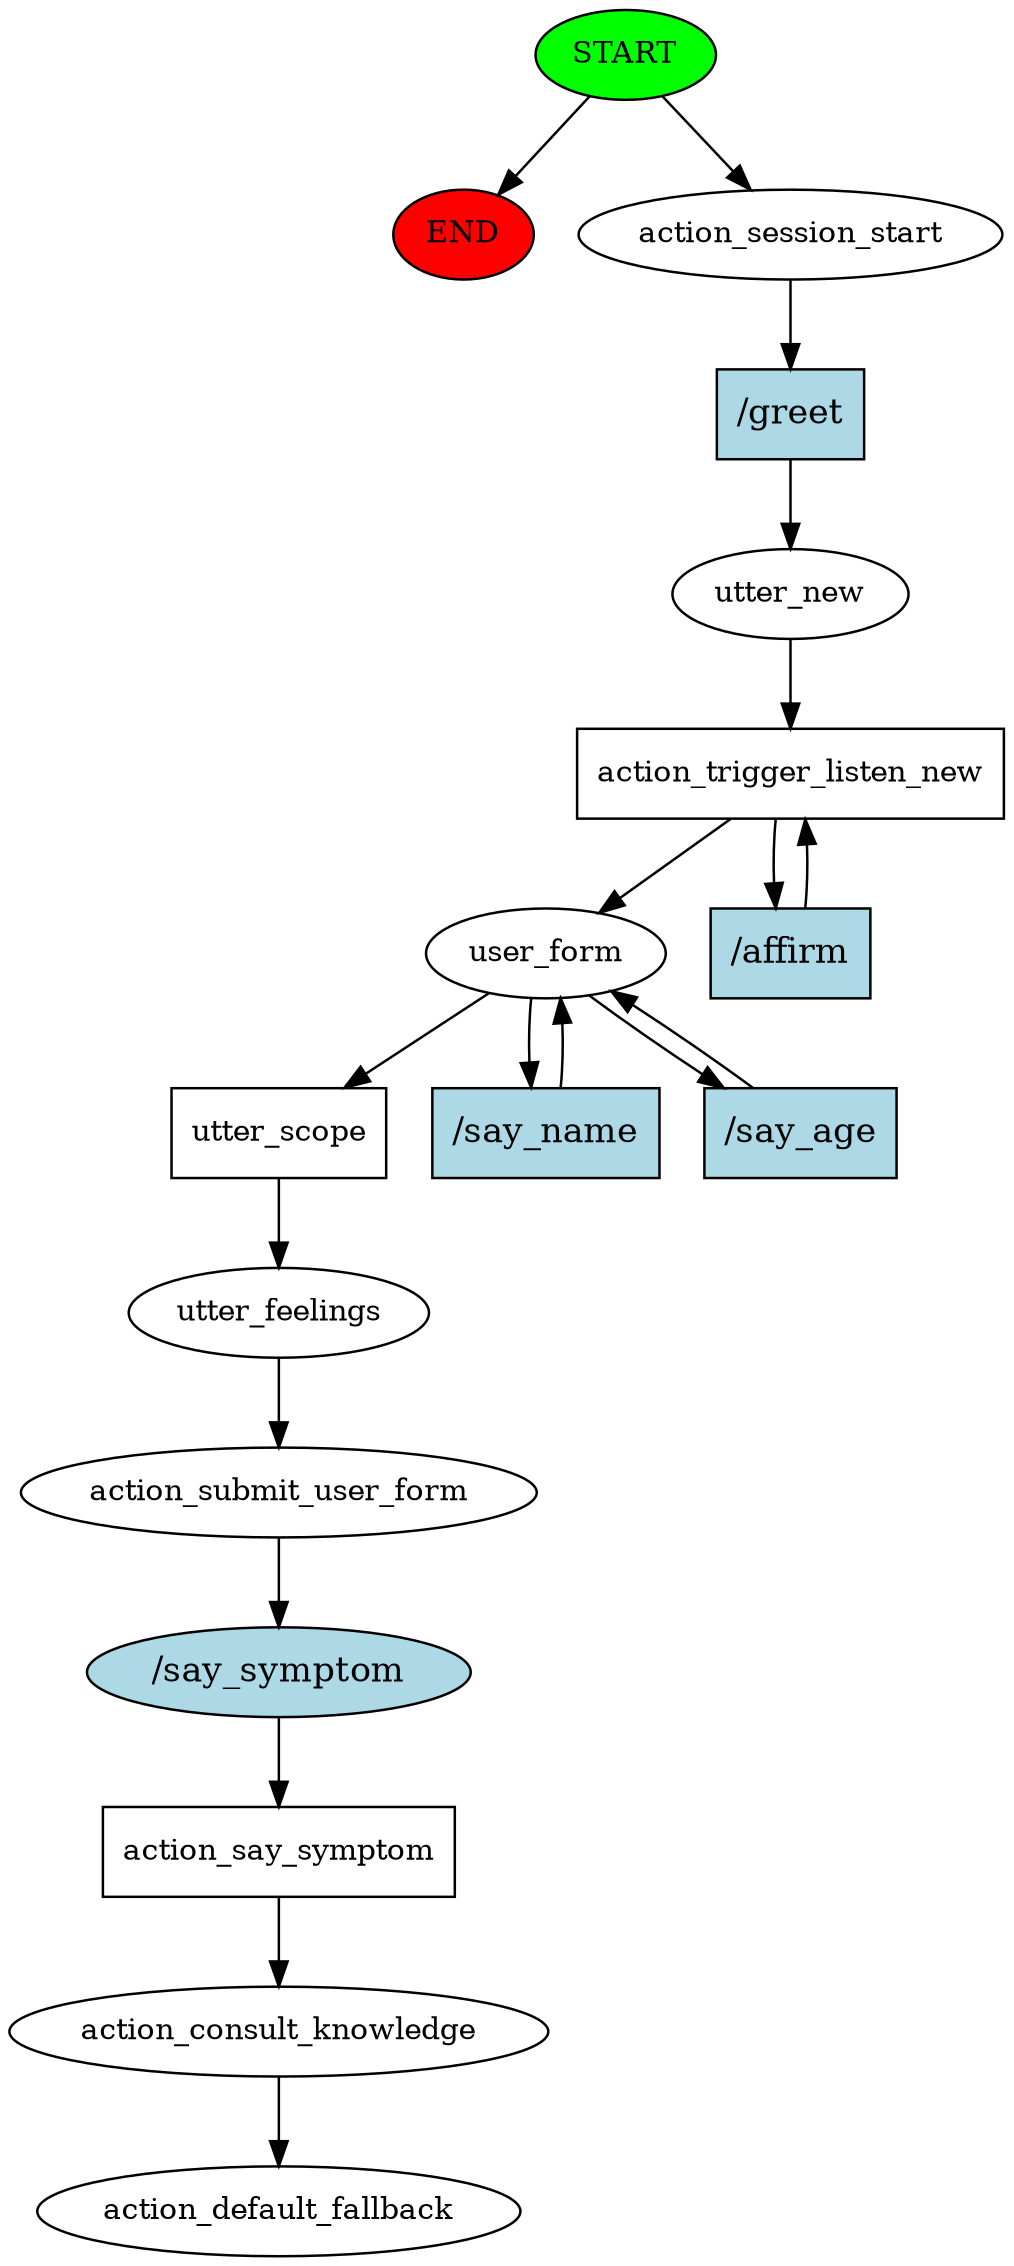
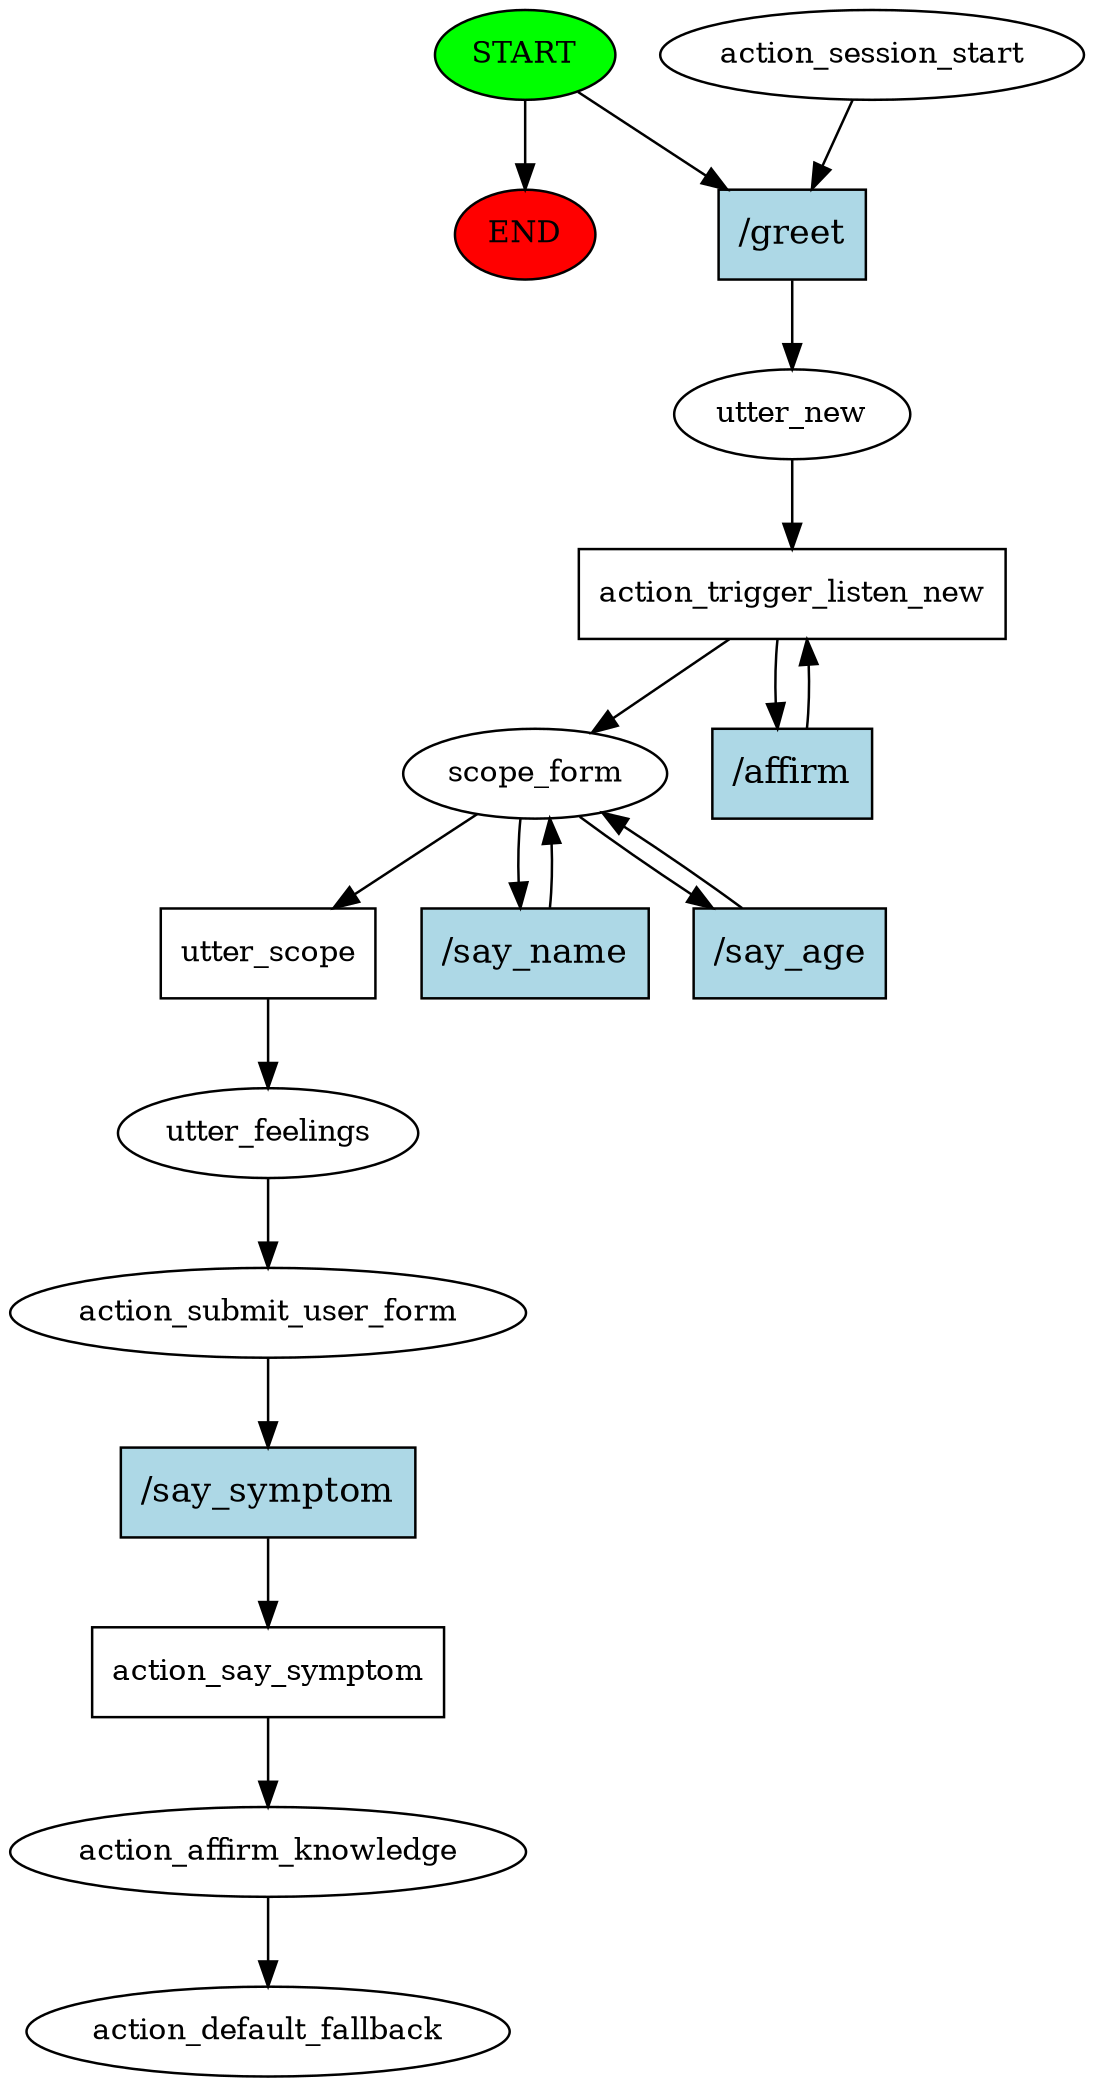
(698, 134) -> (642, 134)
(546, 953) -> (535, 774)
(279, 1672) -> (268, 1493)
(279, 2032) -> (268, 1852)
